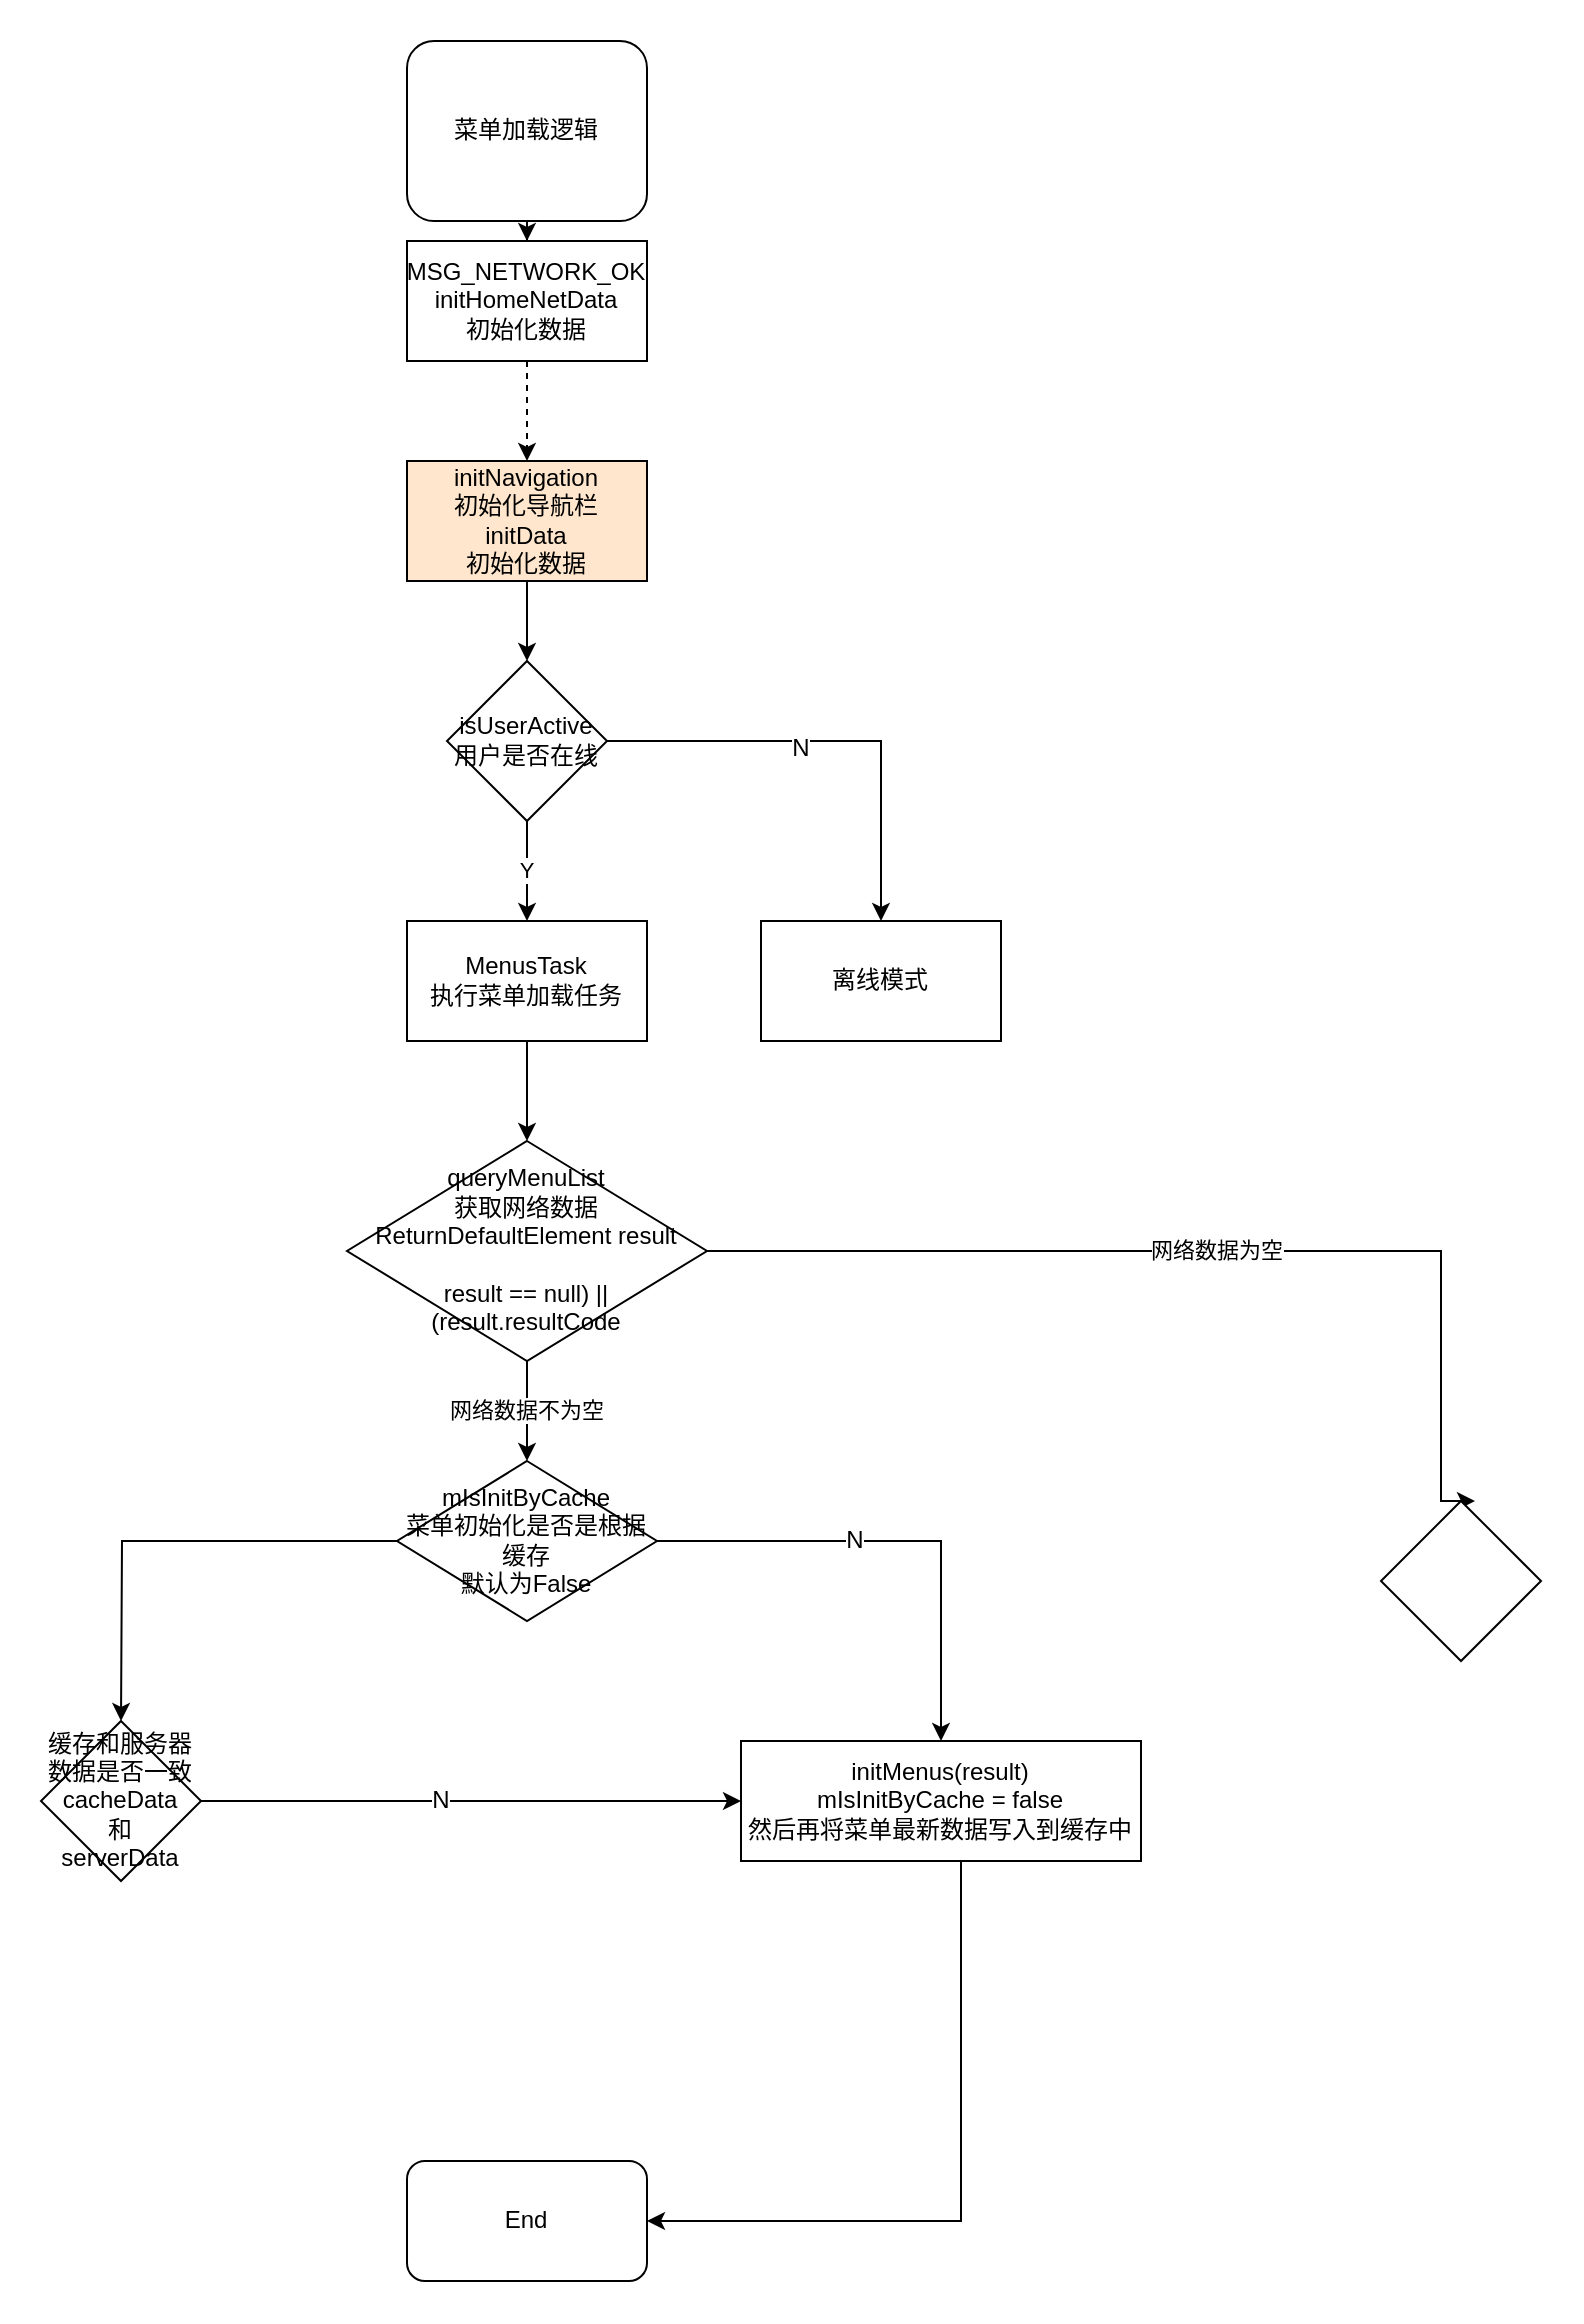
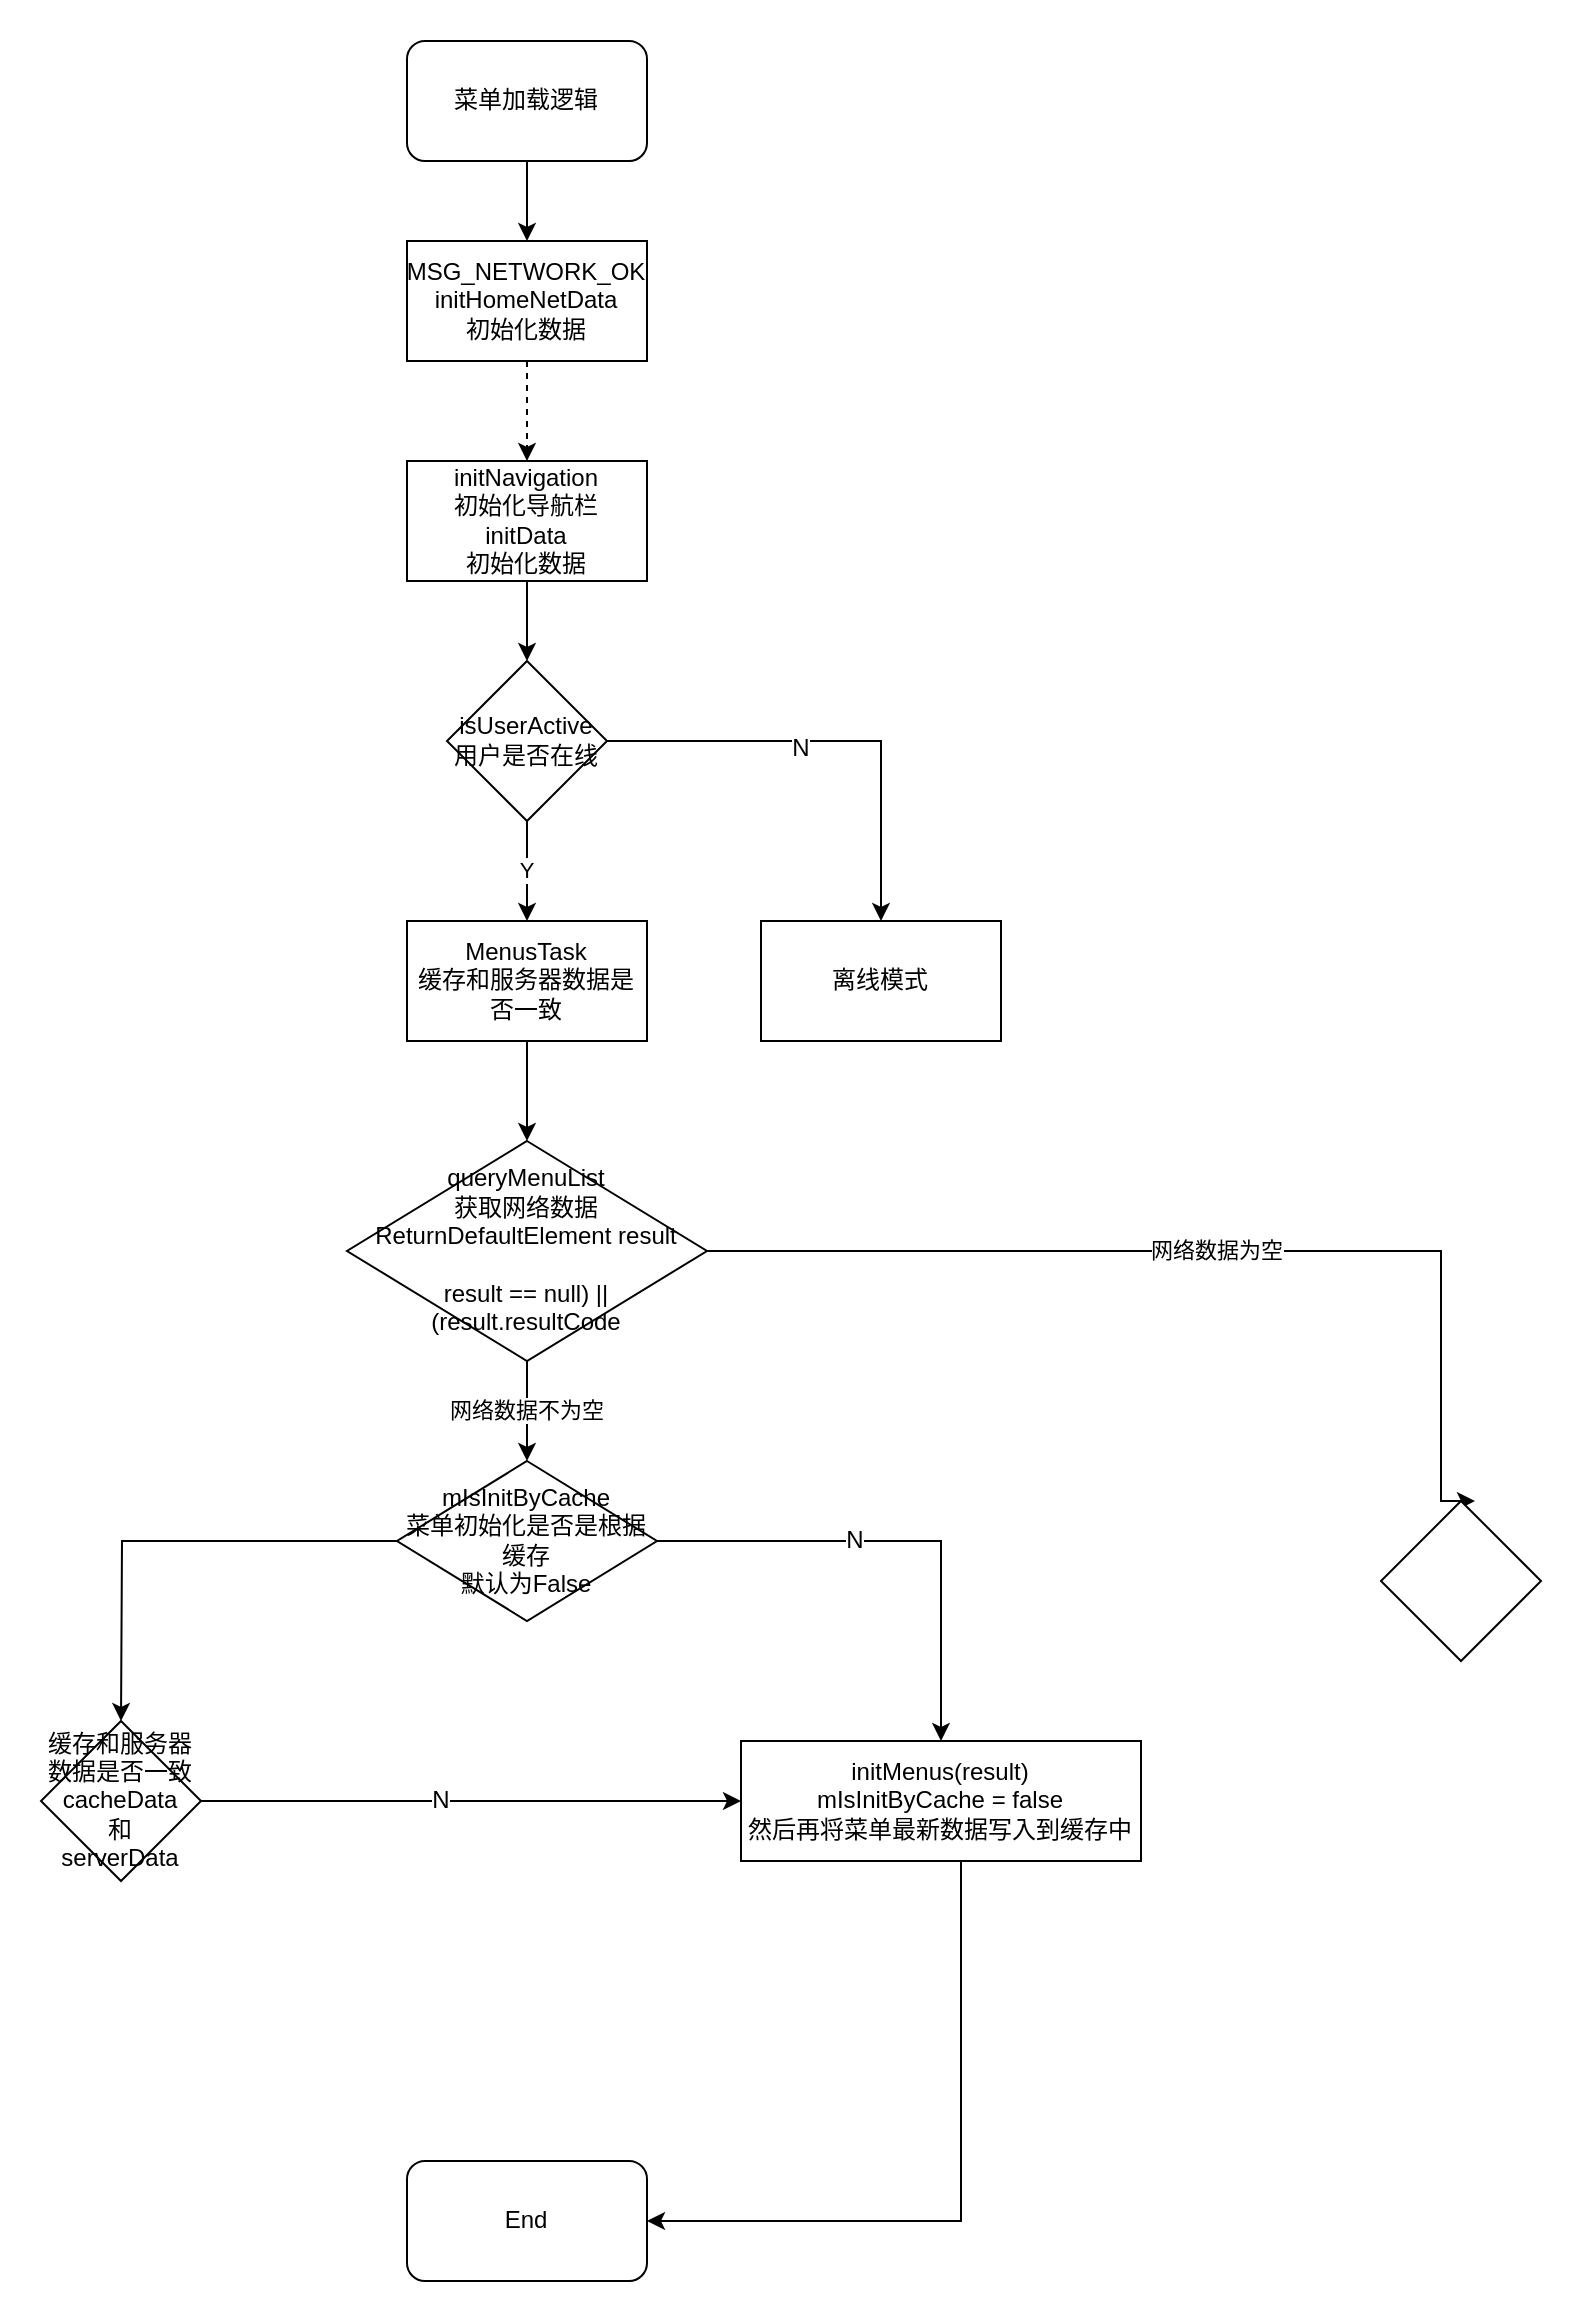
(527, 131) -> (527, 101)
(527, 521) -> (527, 521)
(527, 981) -> (527, 981)
